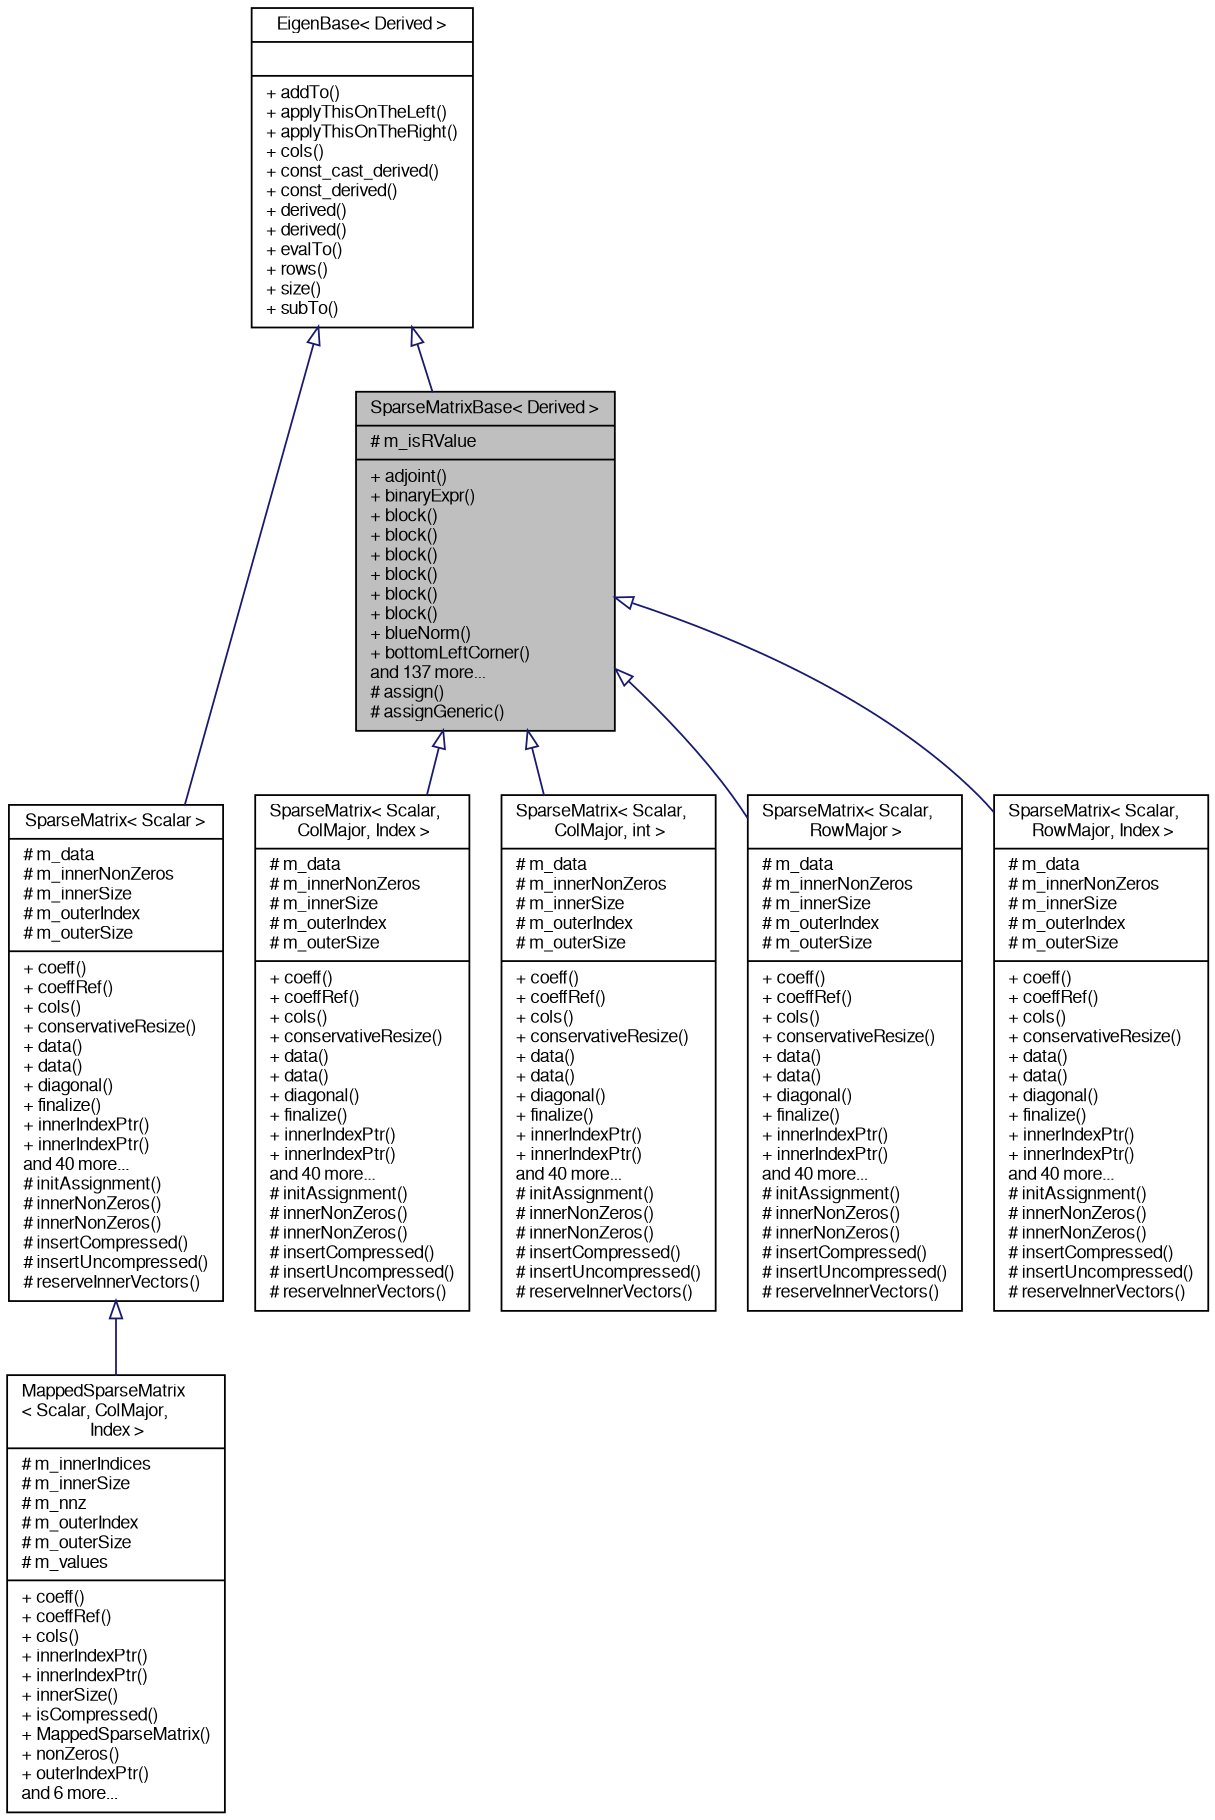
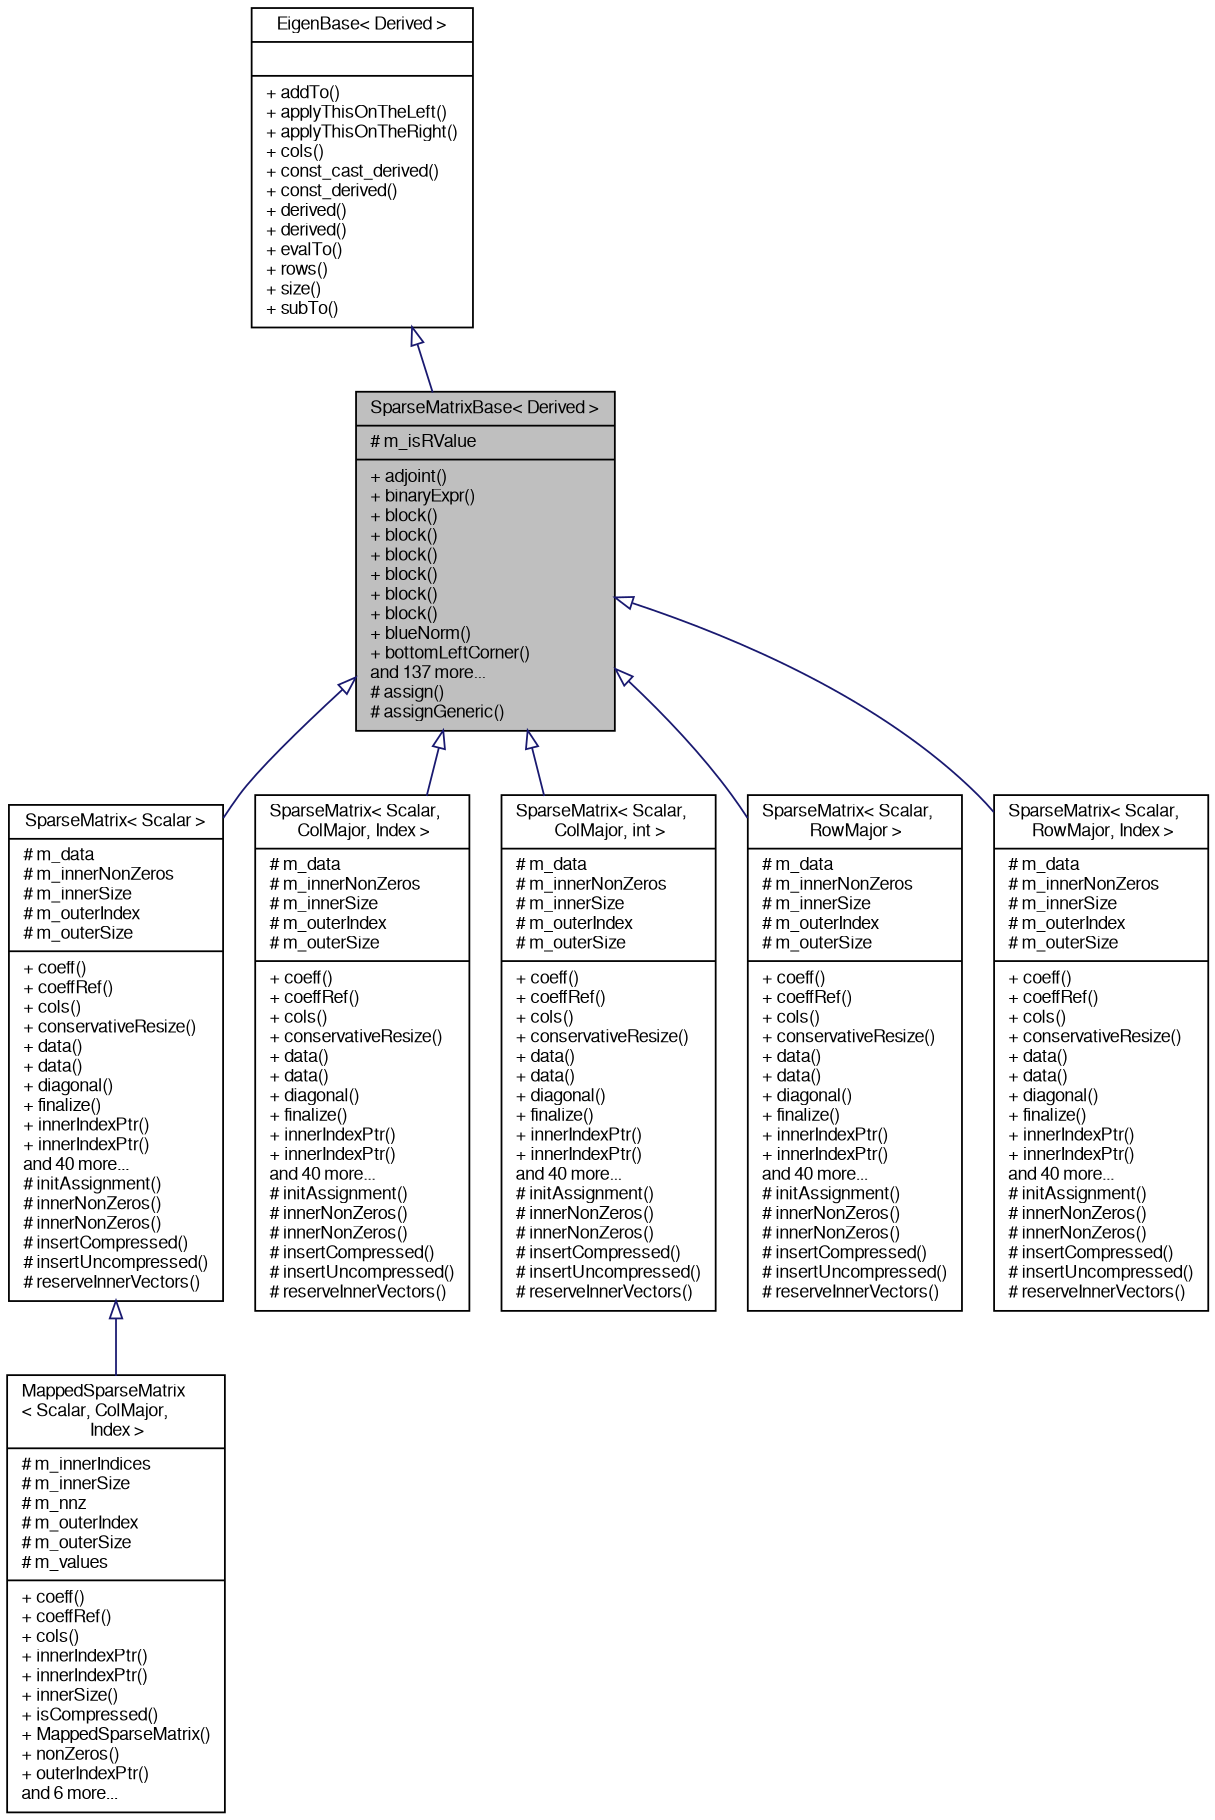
(249, 575) -> (279, 750)
